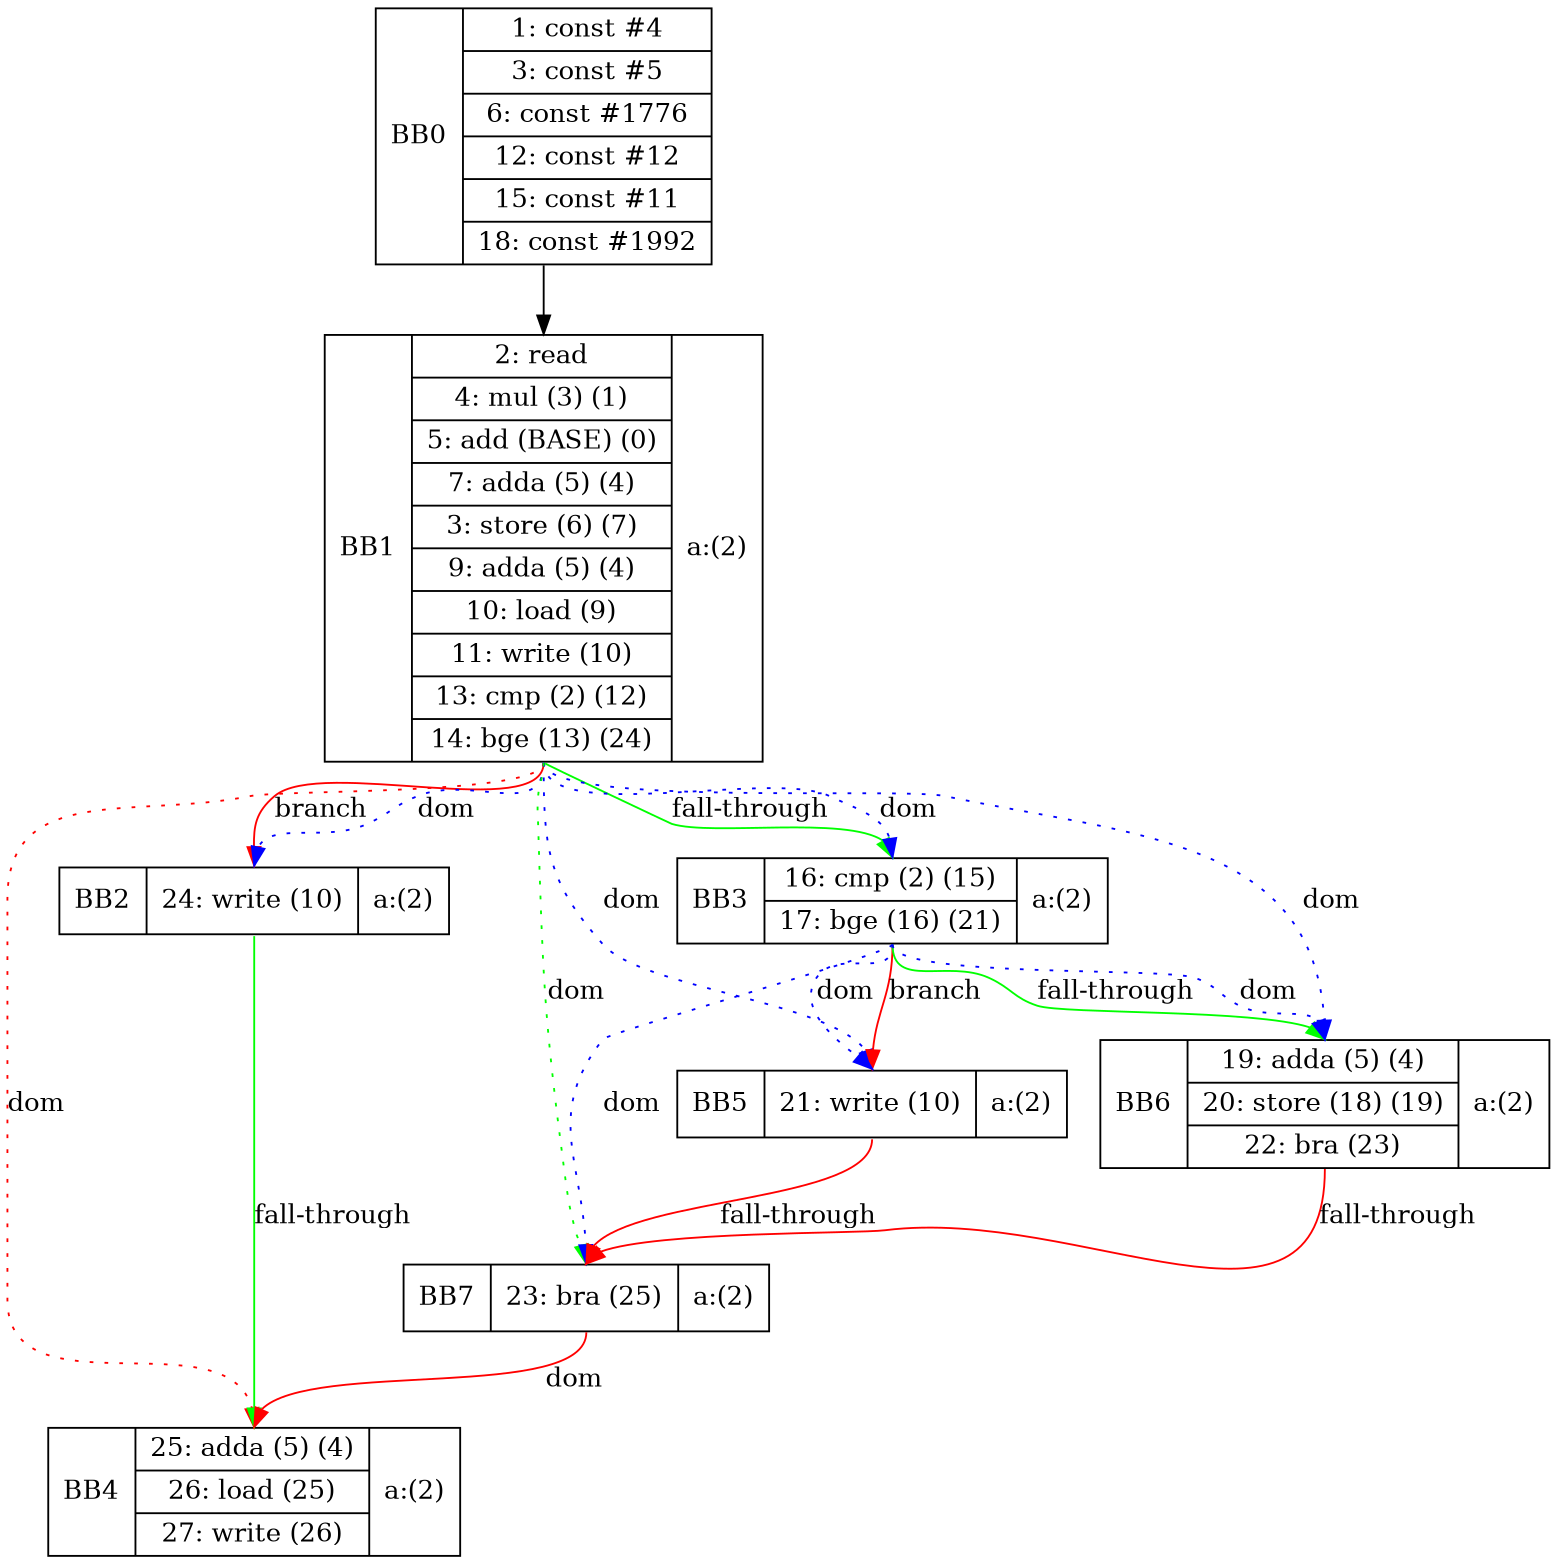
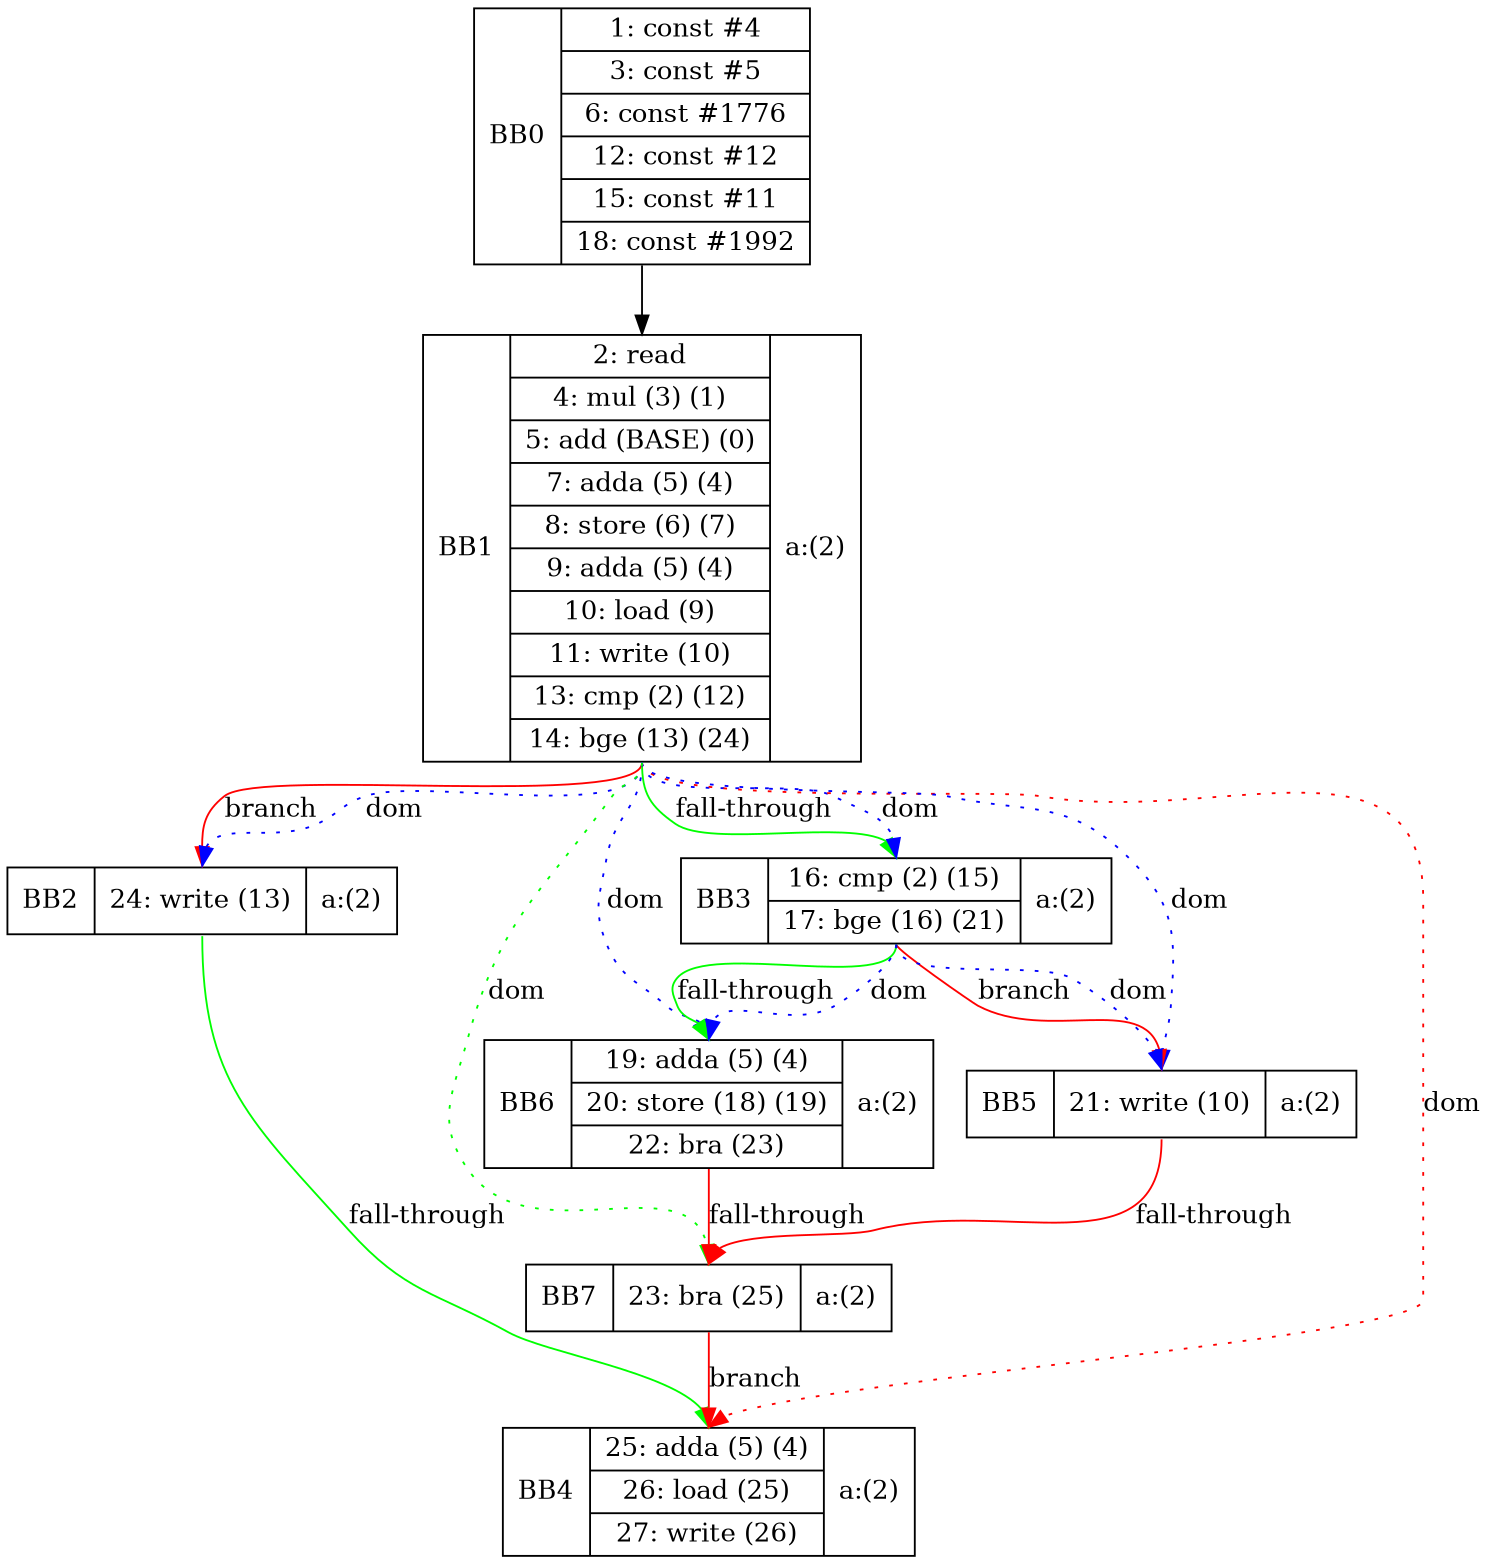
(542, 526) -> (640, 526)
(252, 900) -> (200, 900)
(646, 1024) -> none
(574, 1380) -> (755, 1380)
